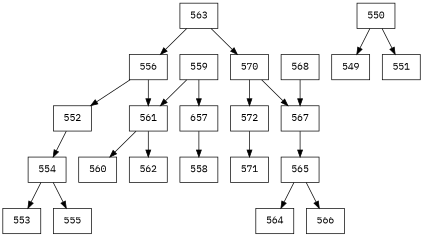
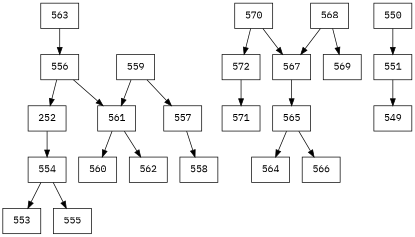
(365, 38) -> (393, 89)
(222, 39) -> none
none -> (342, 67)
(72, 118) -> (47, 118)
(199, 118) -> (183, 118)
